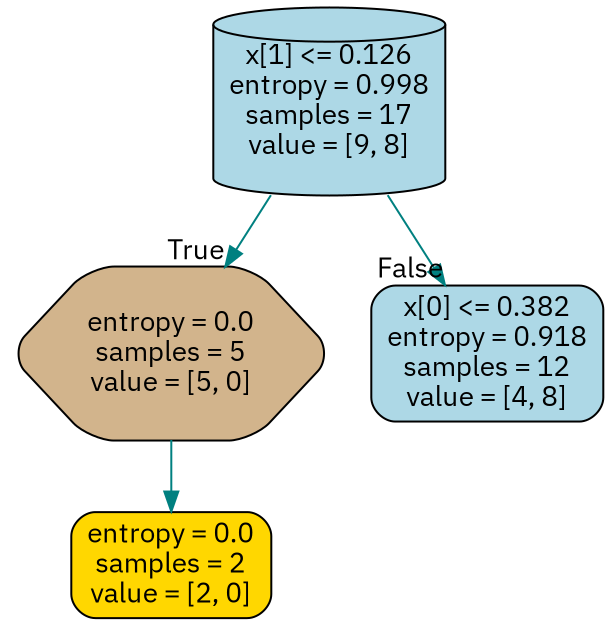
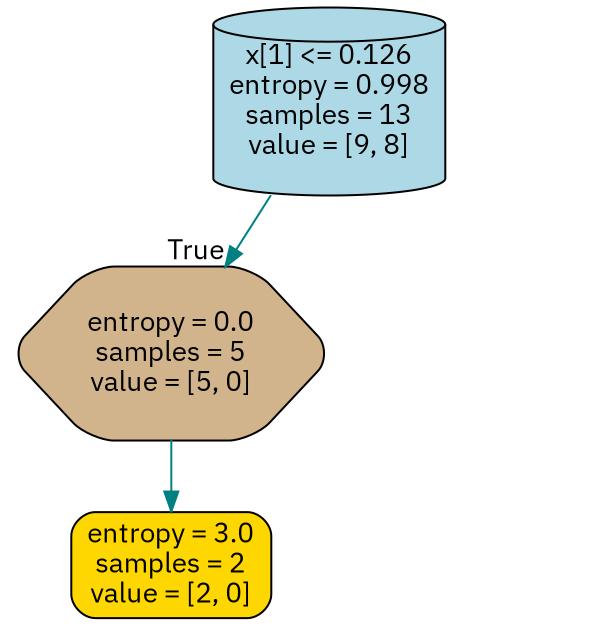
(329, 102) -> (329, 102)
(487, 354) -> none
(171, 565) -> (171, 565)
